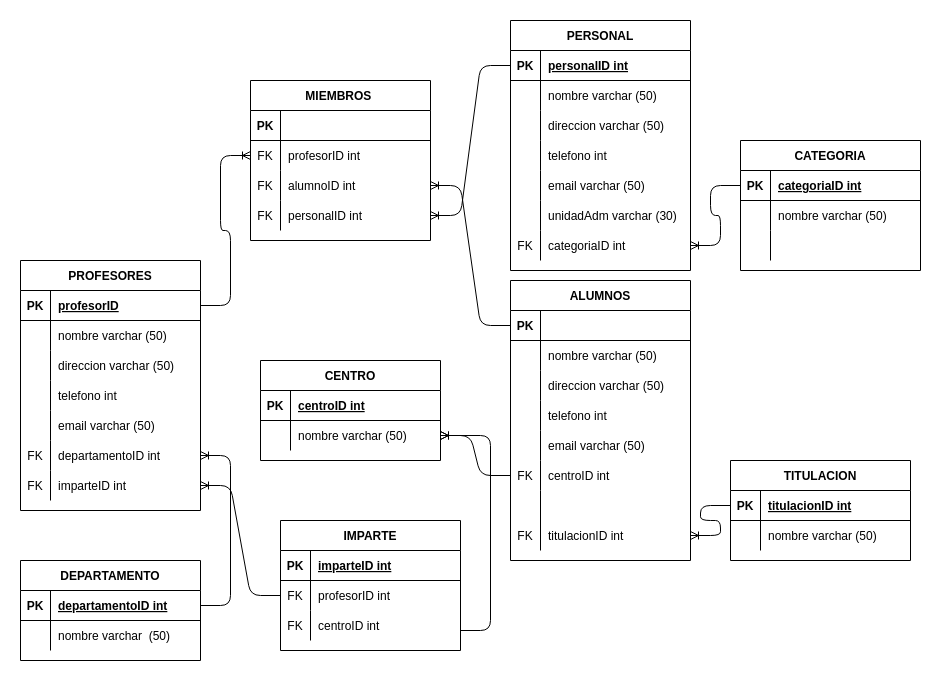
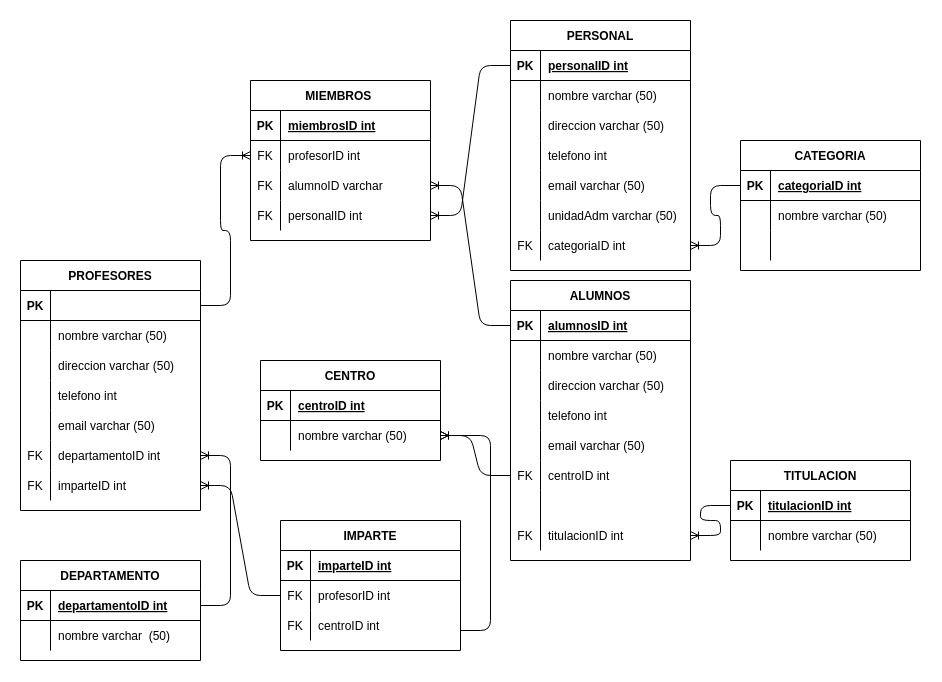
none -> (356, 126)
(324, 186) -> (339, 186)
(617, 216) -> (617, 216)
(126, 306) -> none
none -> (616, 326)
